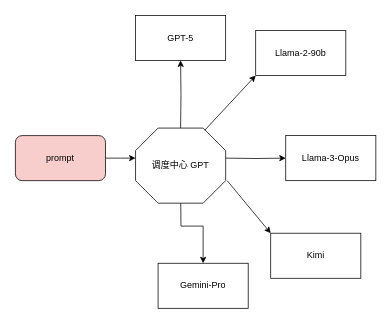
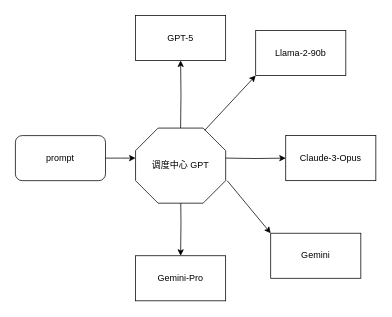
(60, 158) -> (60, 158)
(330, 158) -> (330, 158)
(315, 255) -> (315, 255)
(203, 285) -> (180, 278)
